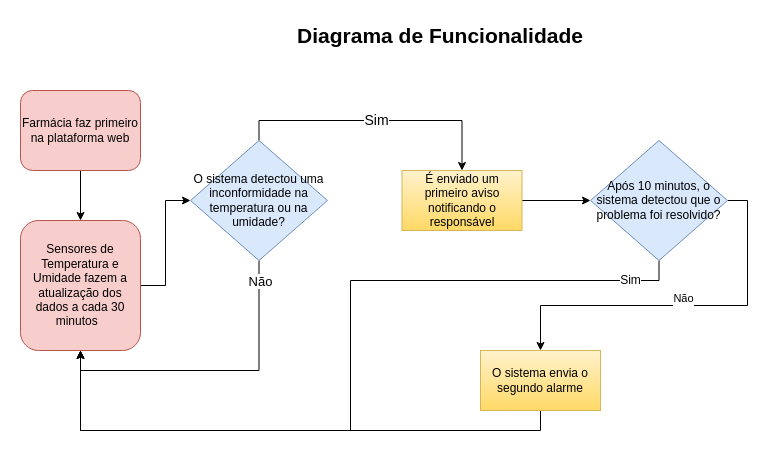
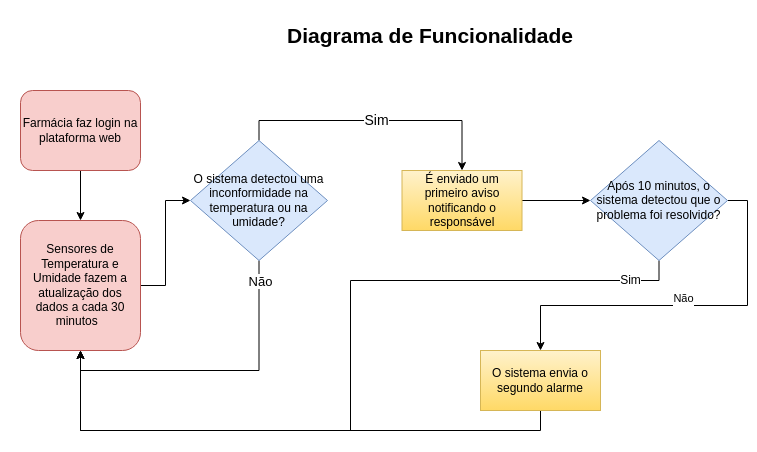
(441, 36) -> (431, 36)
(81, 131) -> (81, 131)
